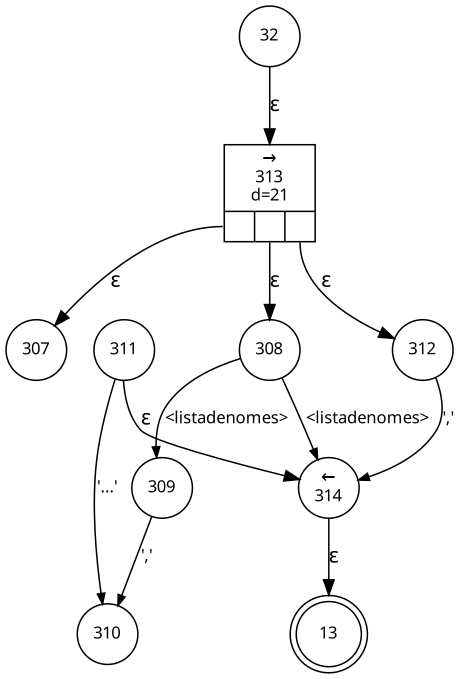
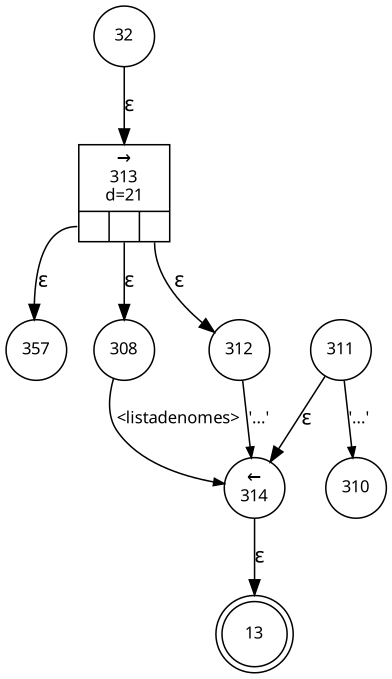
(36, 350) -> (36, 350)
(449, 419) -> (259, 419)
(162, 488) -> none
